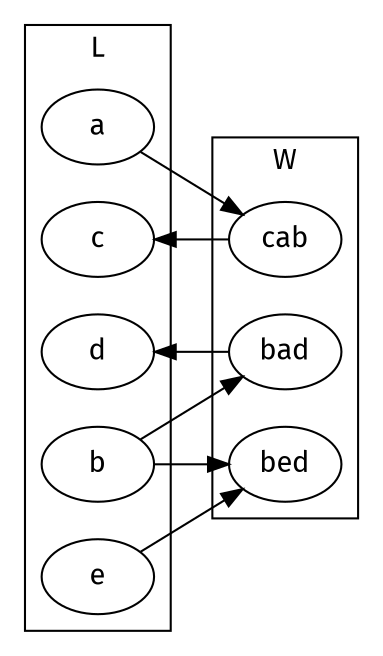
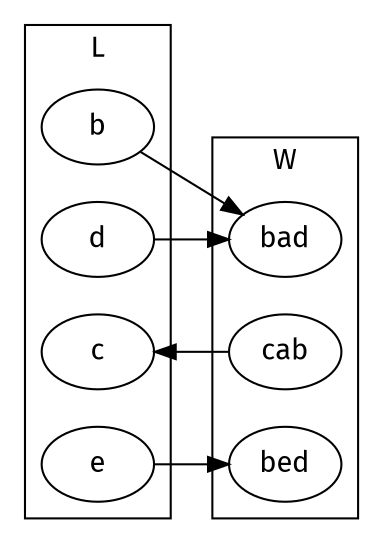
(98, 127) -> none
(200, 352) -> (184, 239)
(184, 464) -> none
